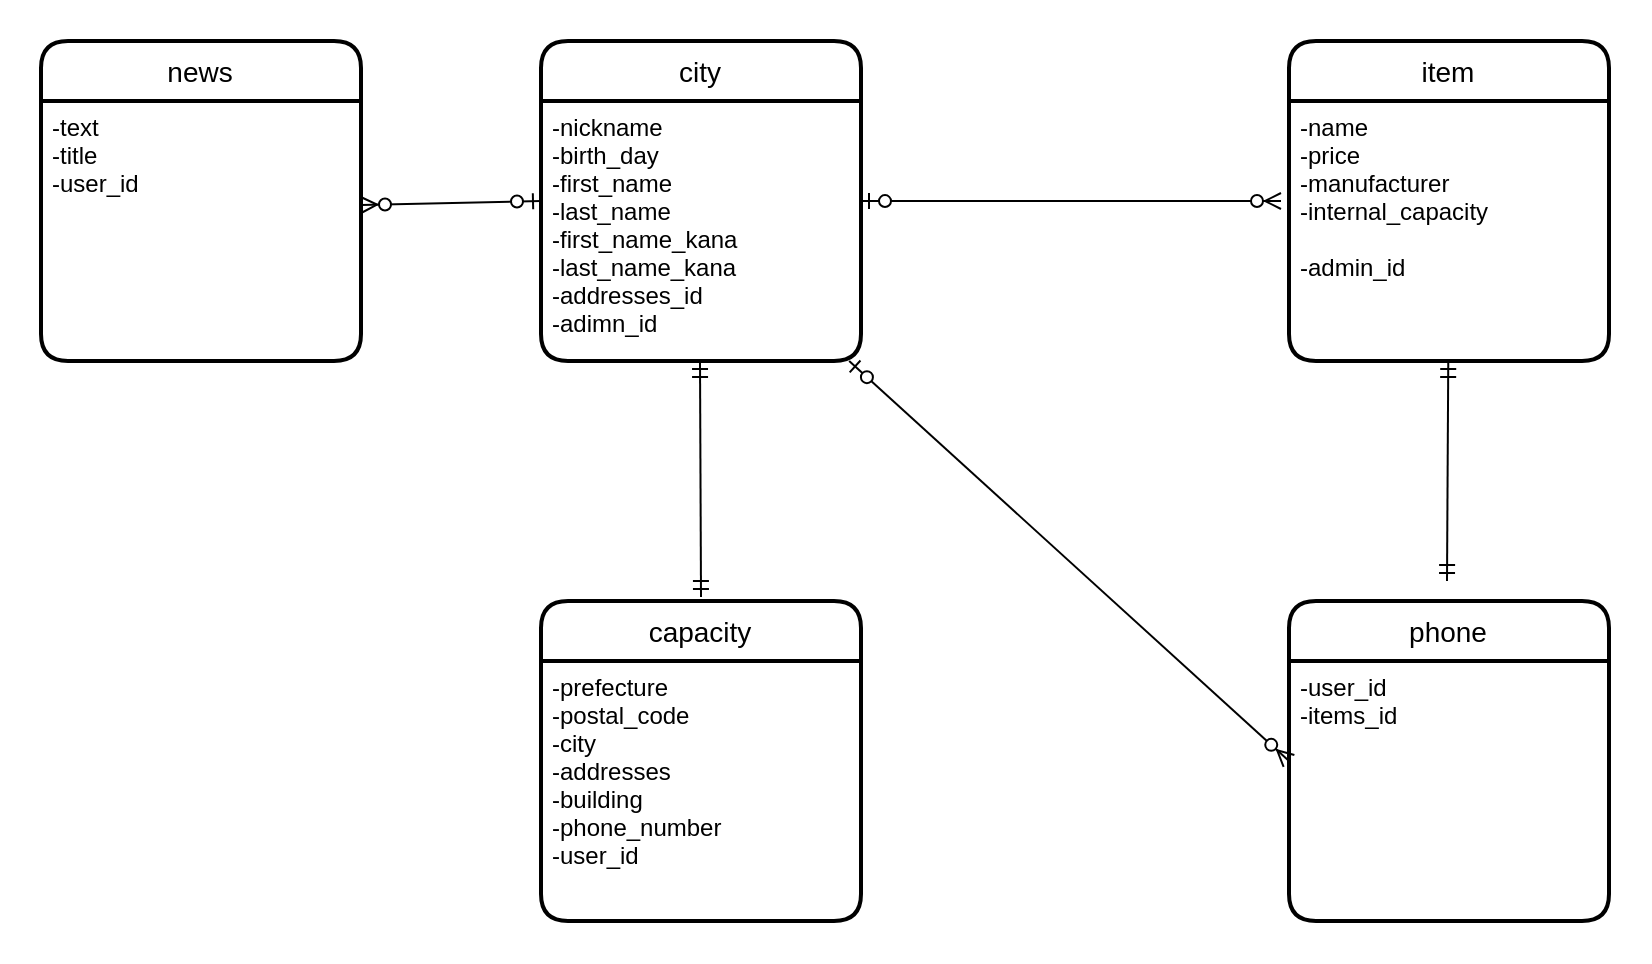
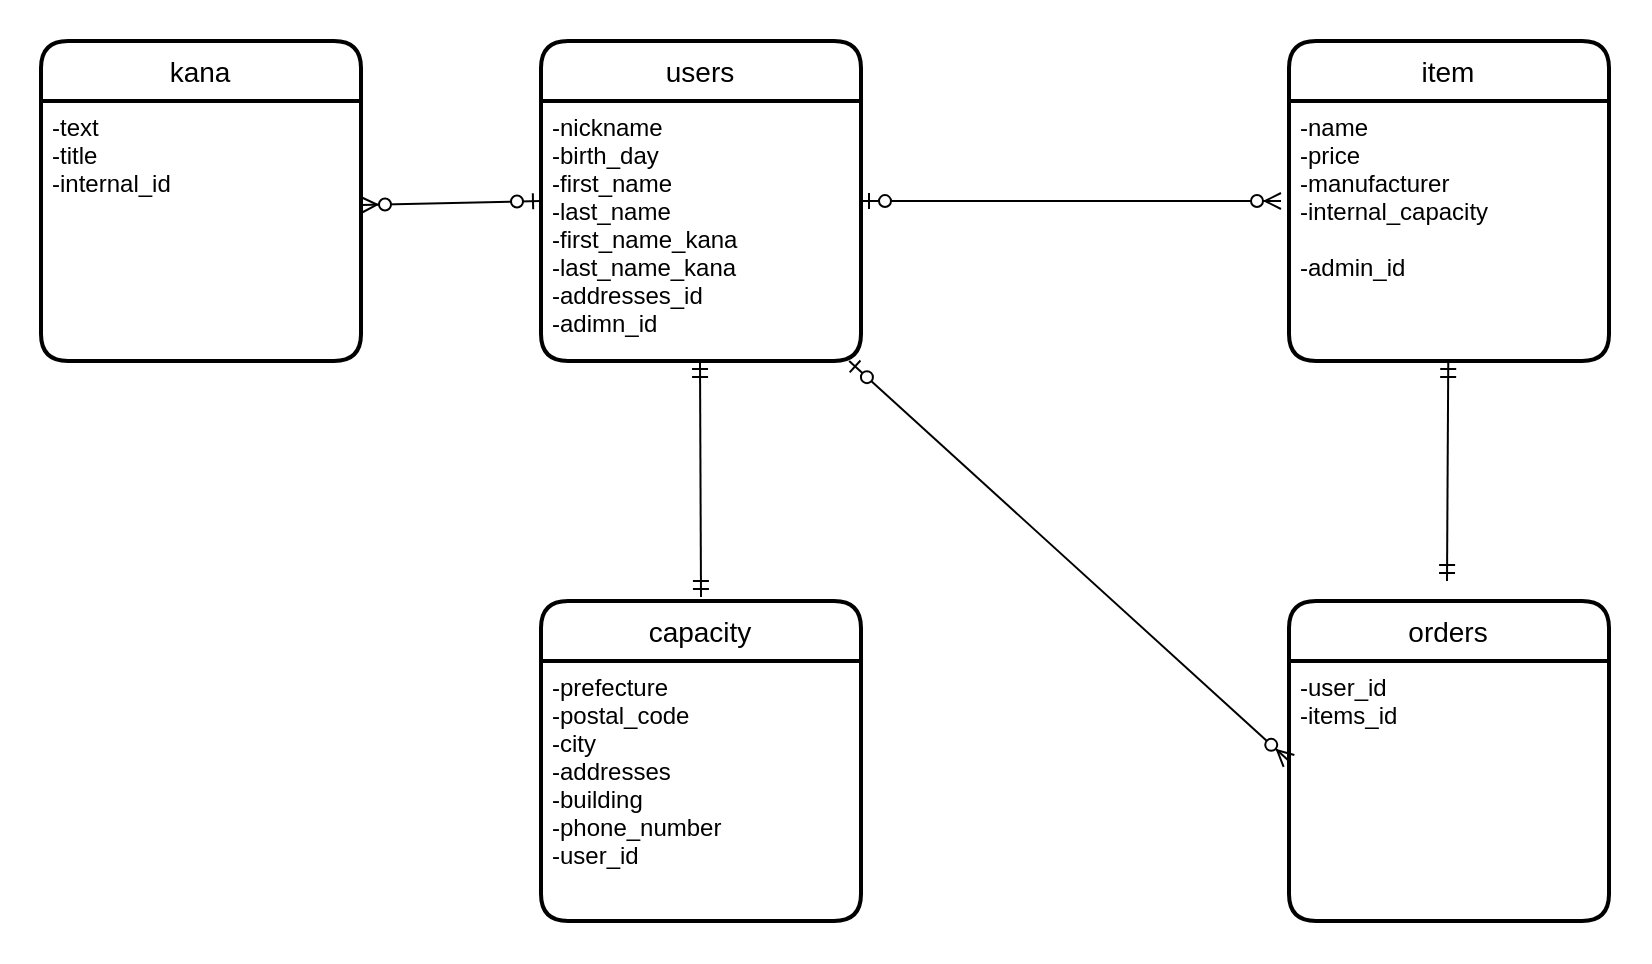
(200, 73) -> (200, 73)
(700, 73) -> (700, 73)
(86, 128) -> (86, 128)
(1448, 633) -> (1448, 633)
